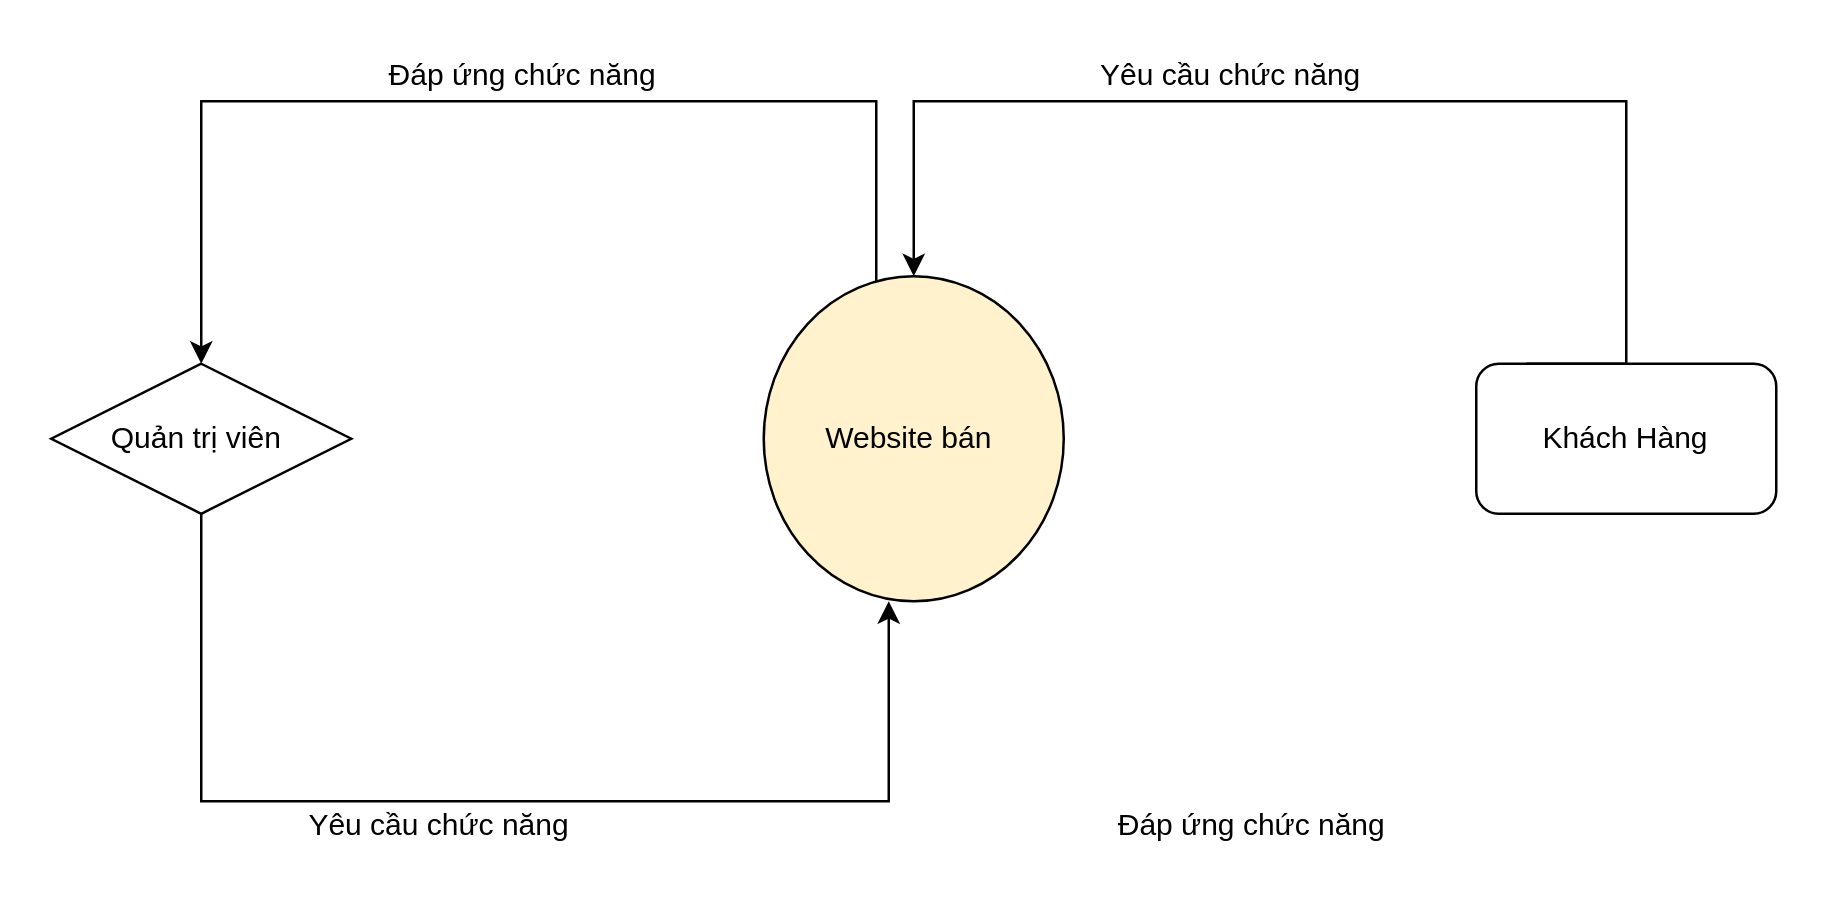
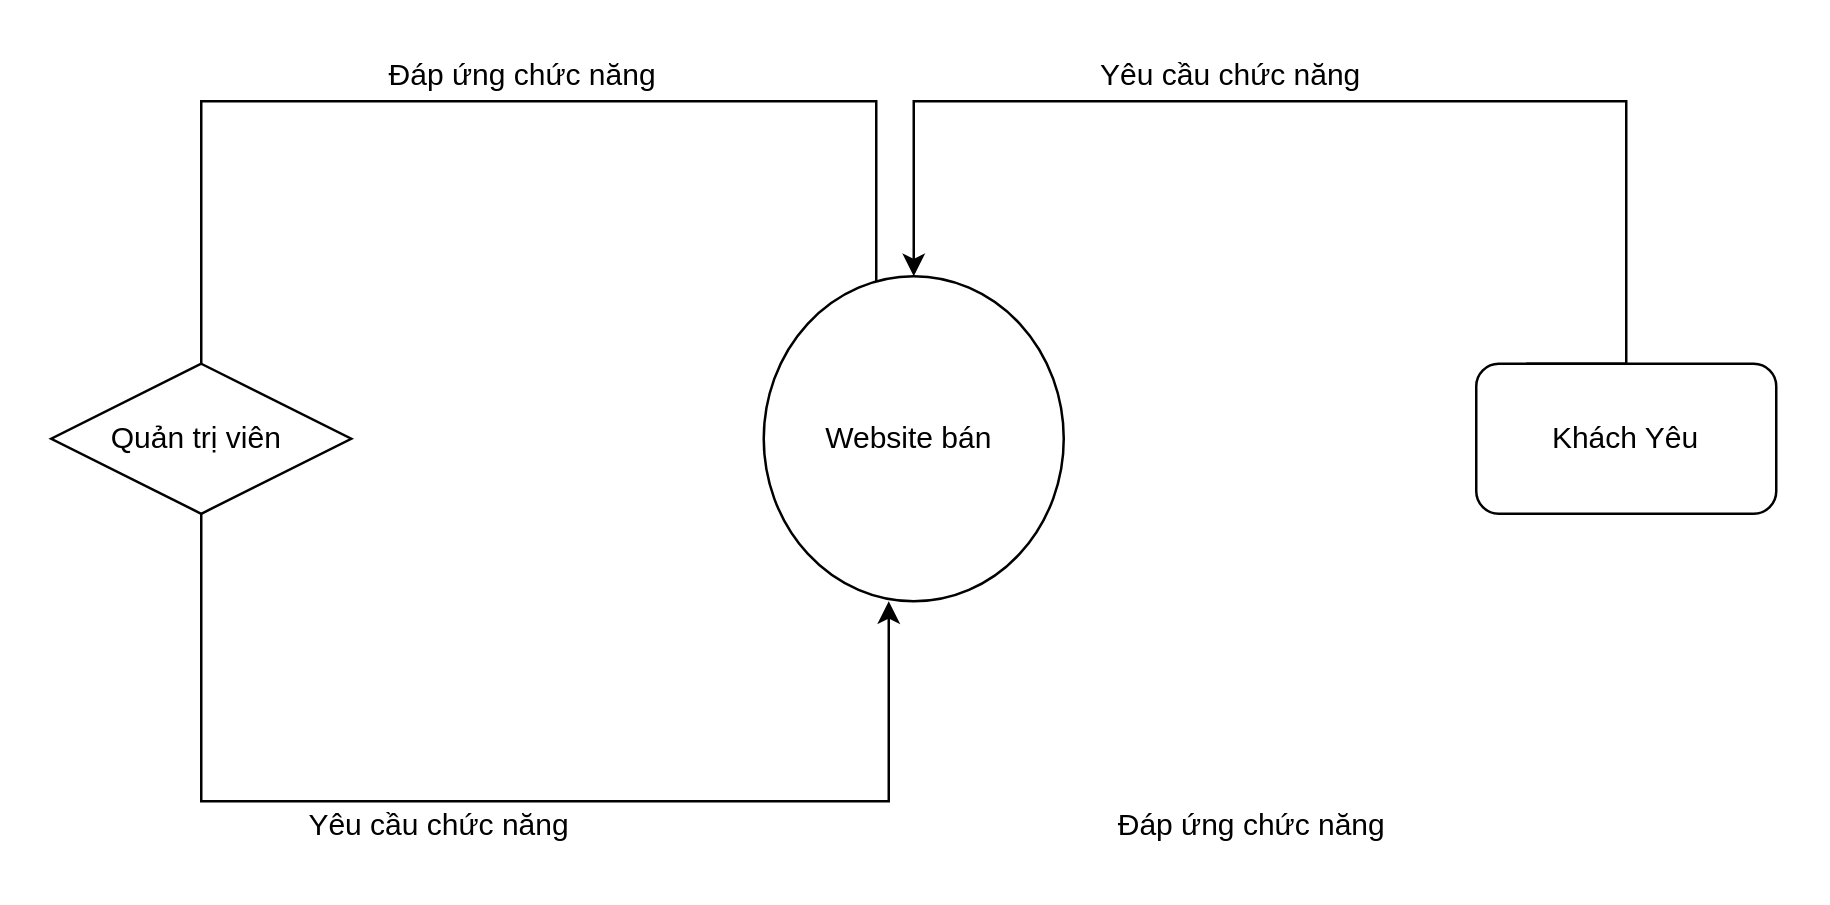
(201, 345) -> (201, 352)
(914, 439) -> (914, 439)
(1626, 439) -> (1626, 439)
